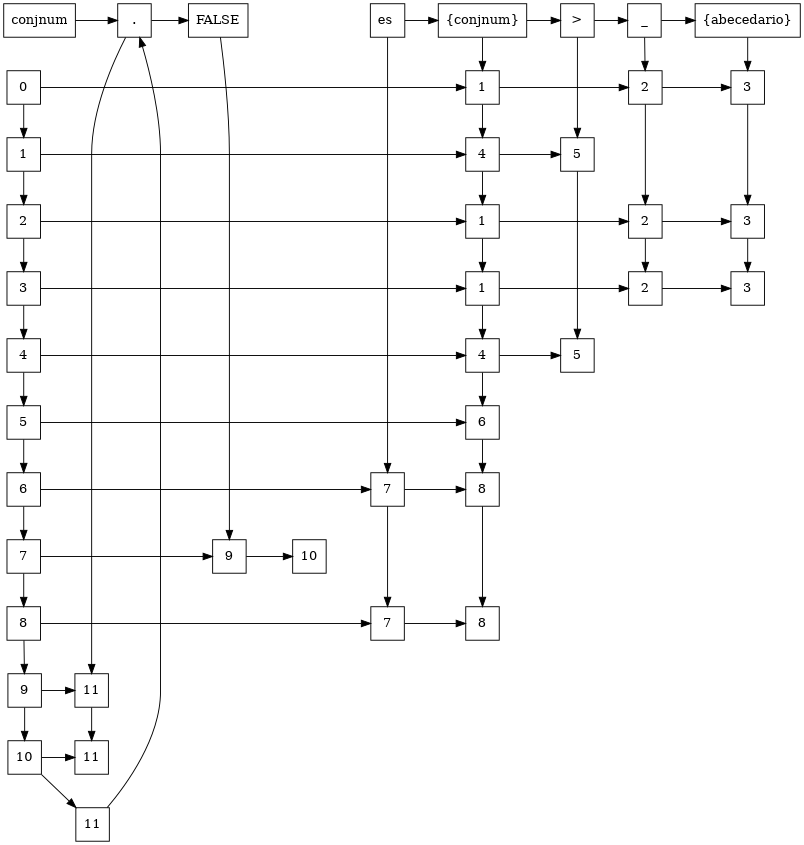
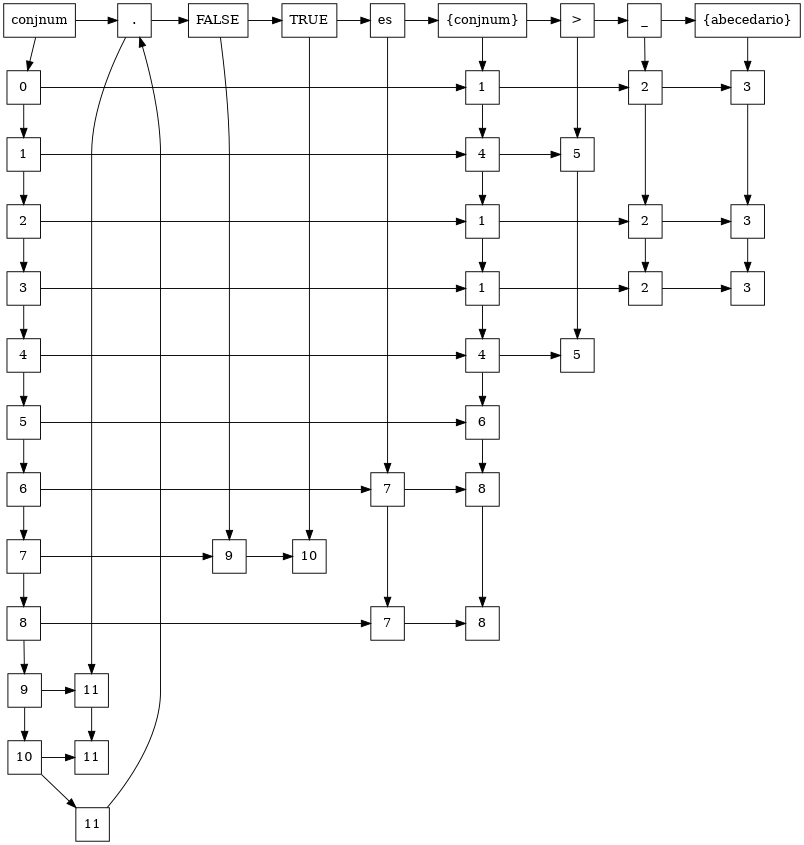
none -> (309, 20)
none -> (33, 50)
